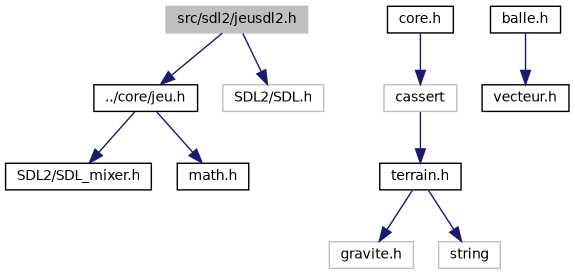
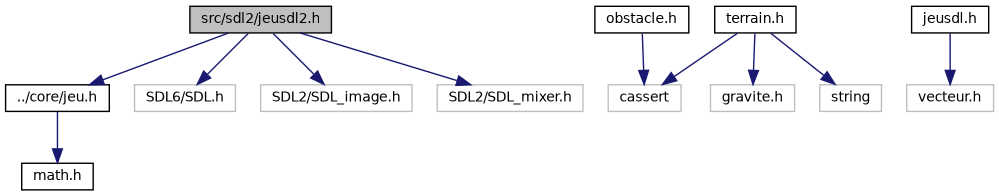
(237, 20) -> (261, 20)
(420, 20) -> (642, 20)
(526, 20) -> (950, 20)
(273, 98) -> (185, 98)
none -> (336, 98)
(526, 98) -> (950, 98)
(420, 130) -> (706, 55)
(117, 132) -> (379, 57)
(78, 177) -> (510, 98)
